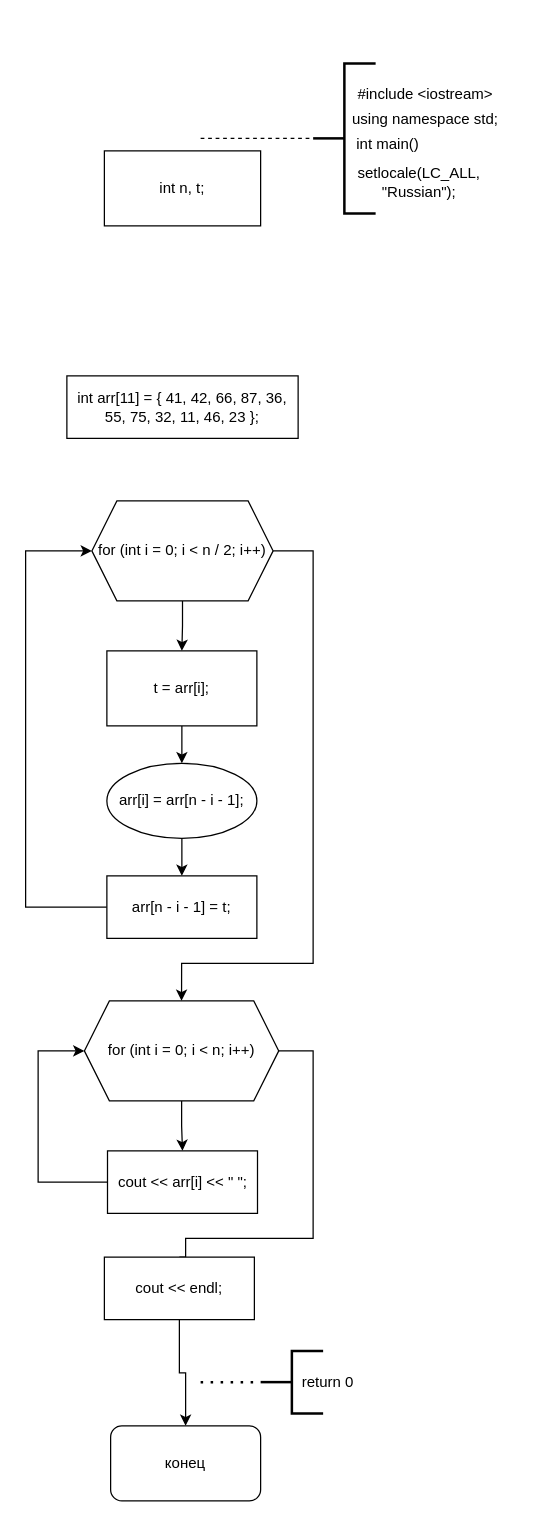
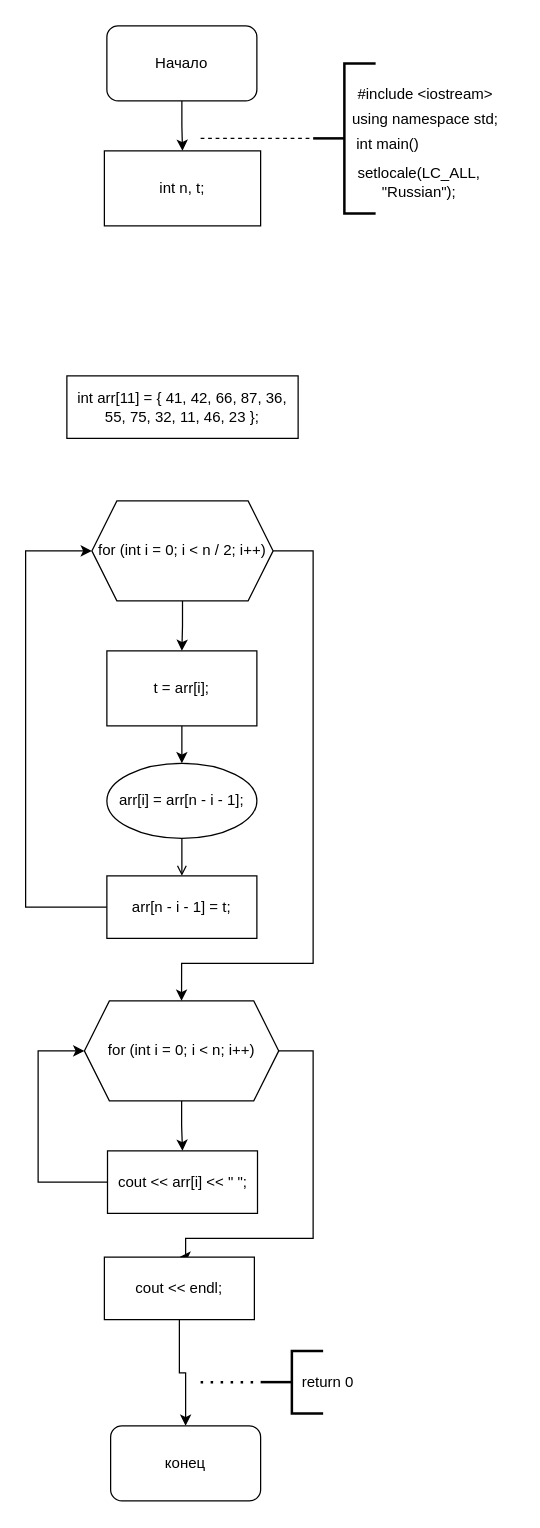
none -> (182, 63)
none -> (182, 122)
(182, 866) -> (182, 867)
(186, 1256) -> (186, 1254)
